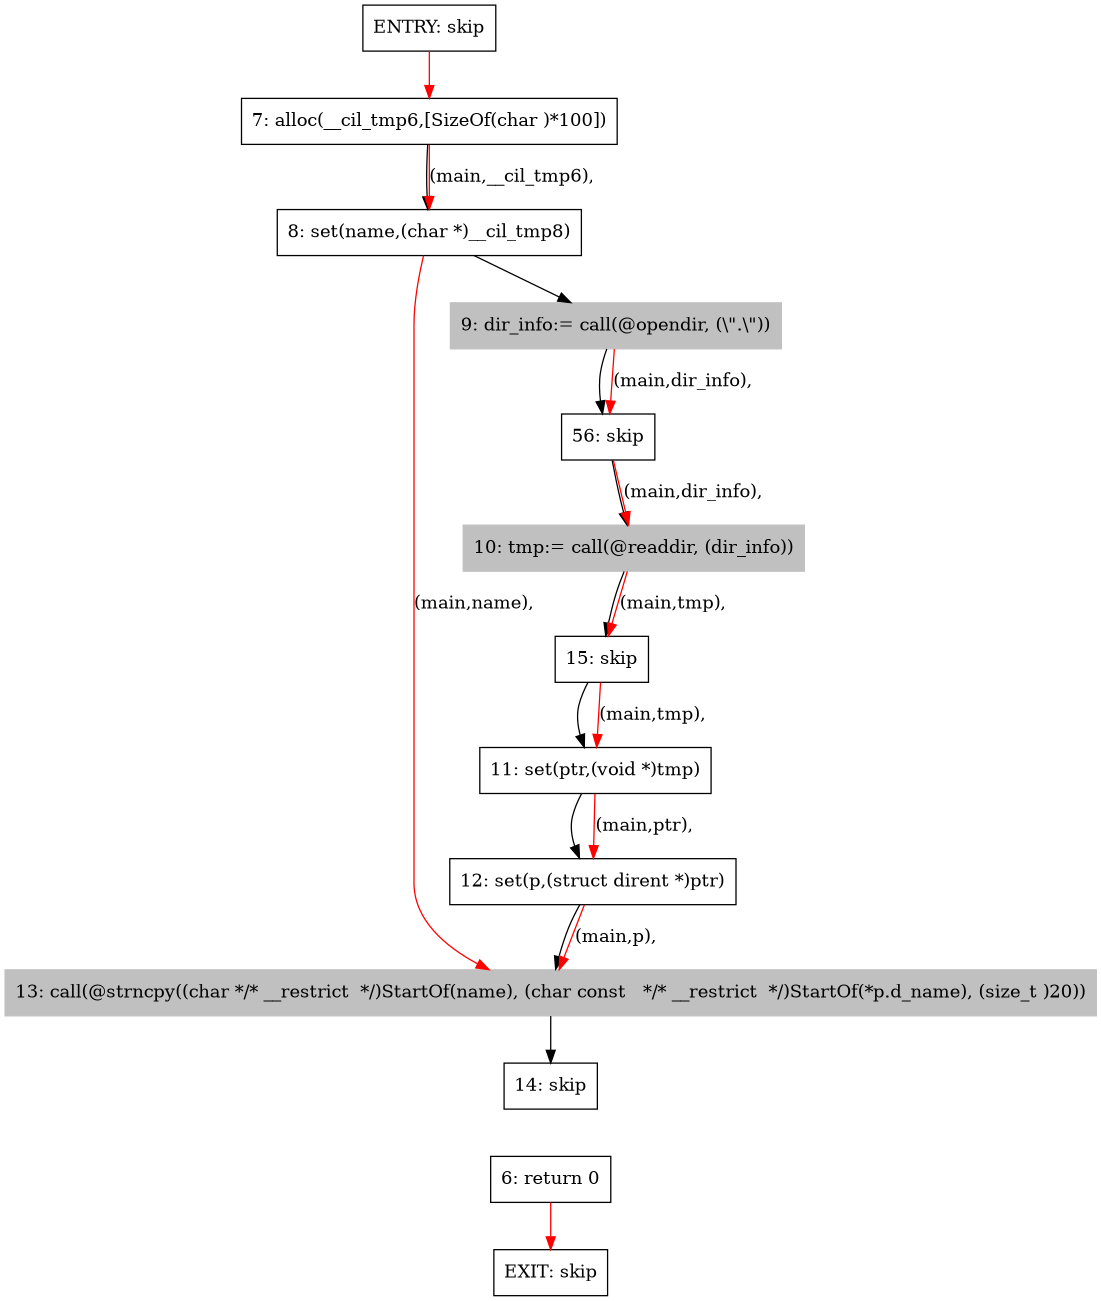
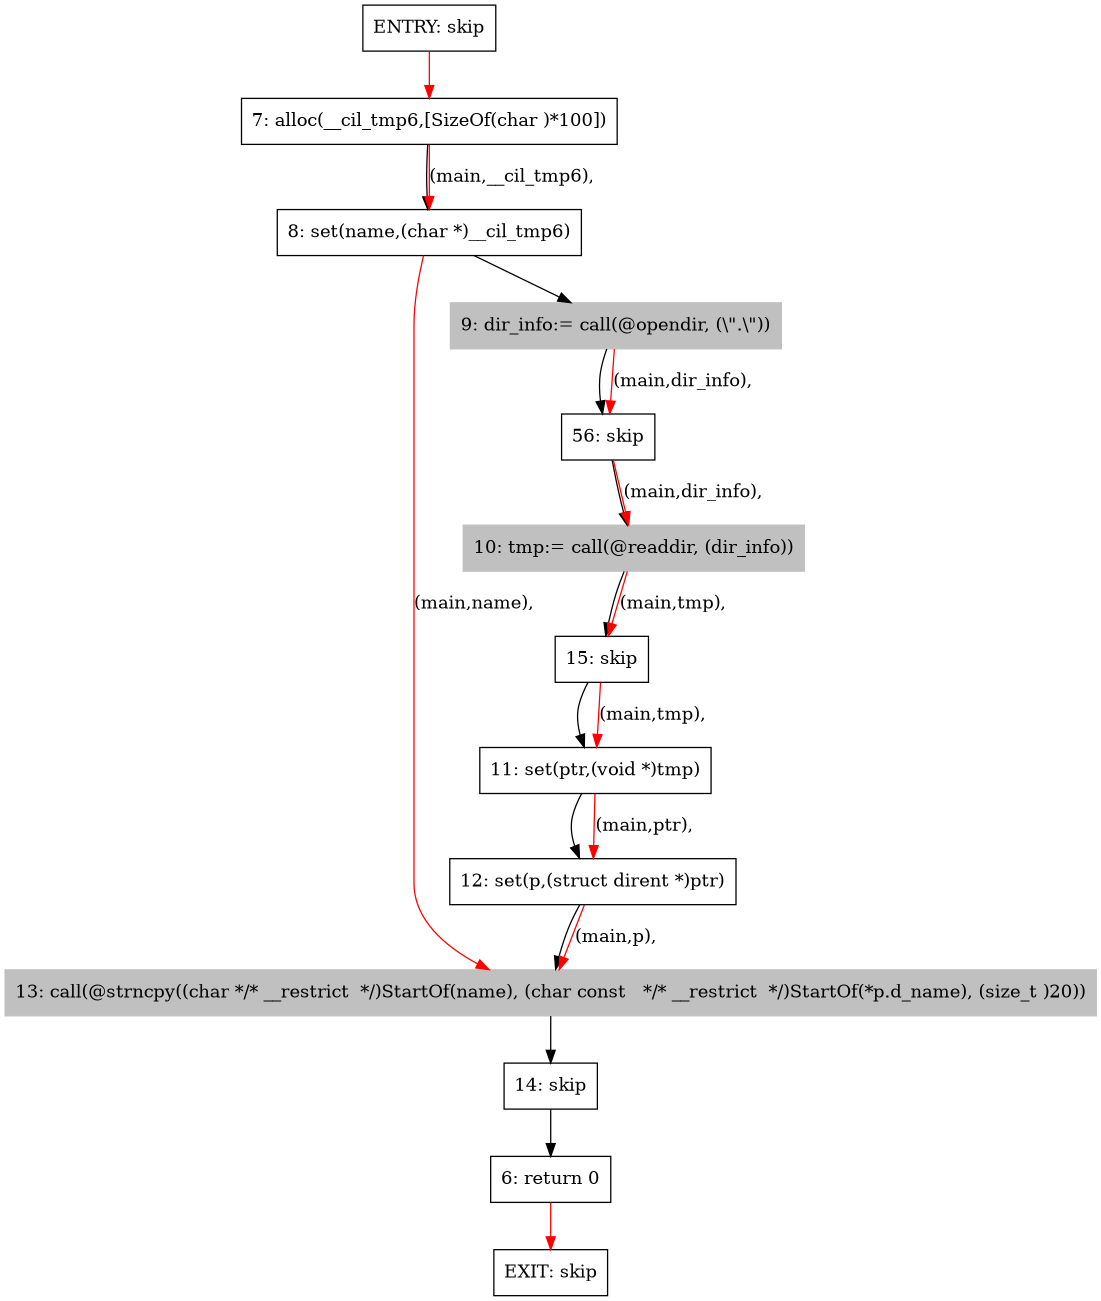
(429, 233) -> (429, 233)
none -> (551, 1126)
